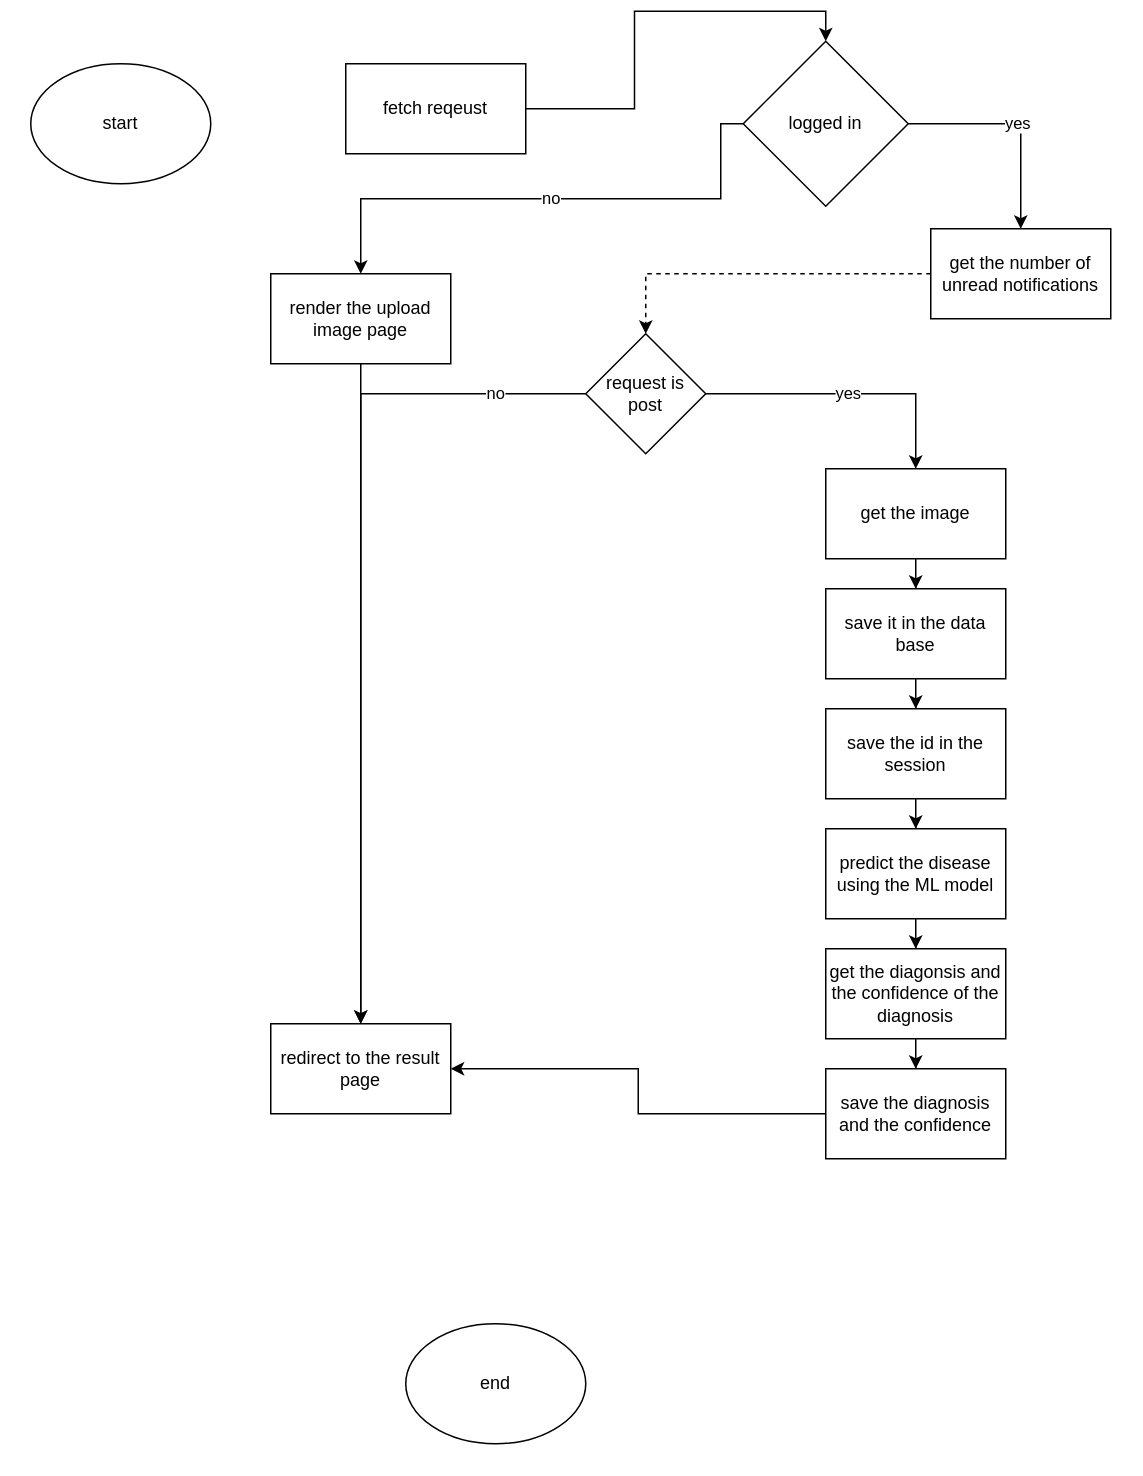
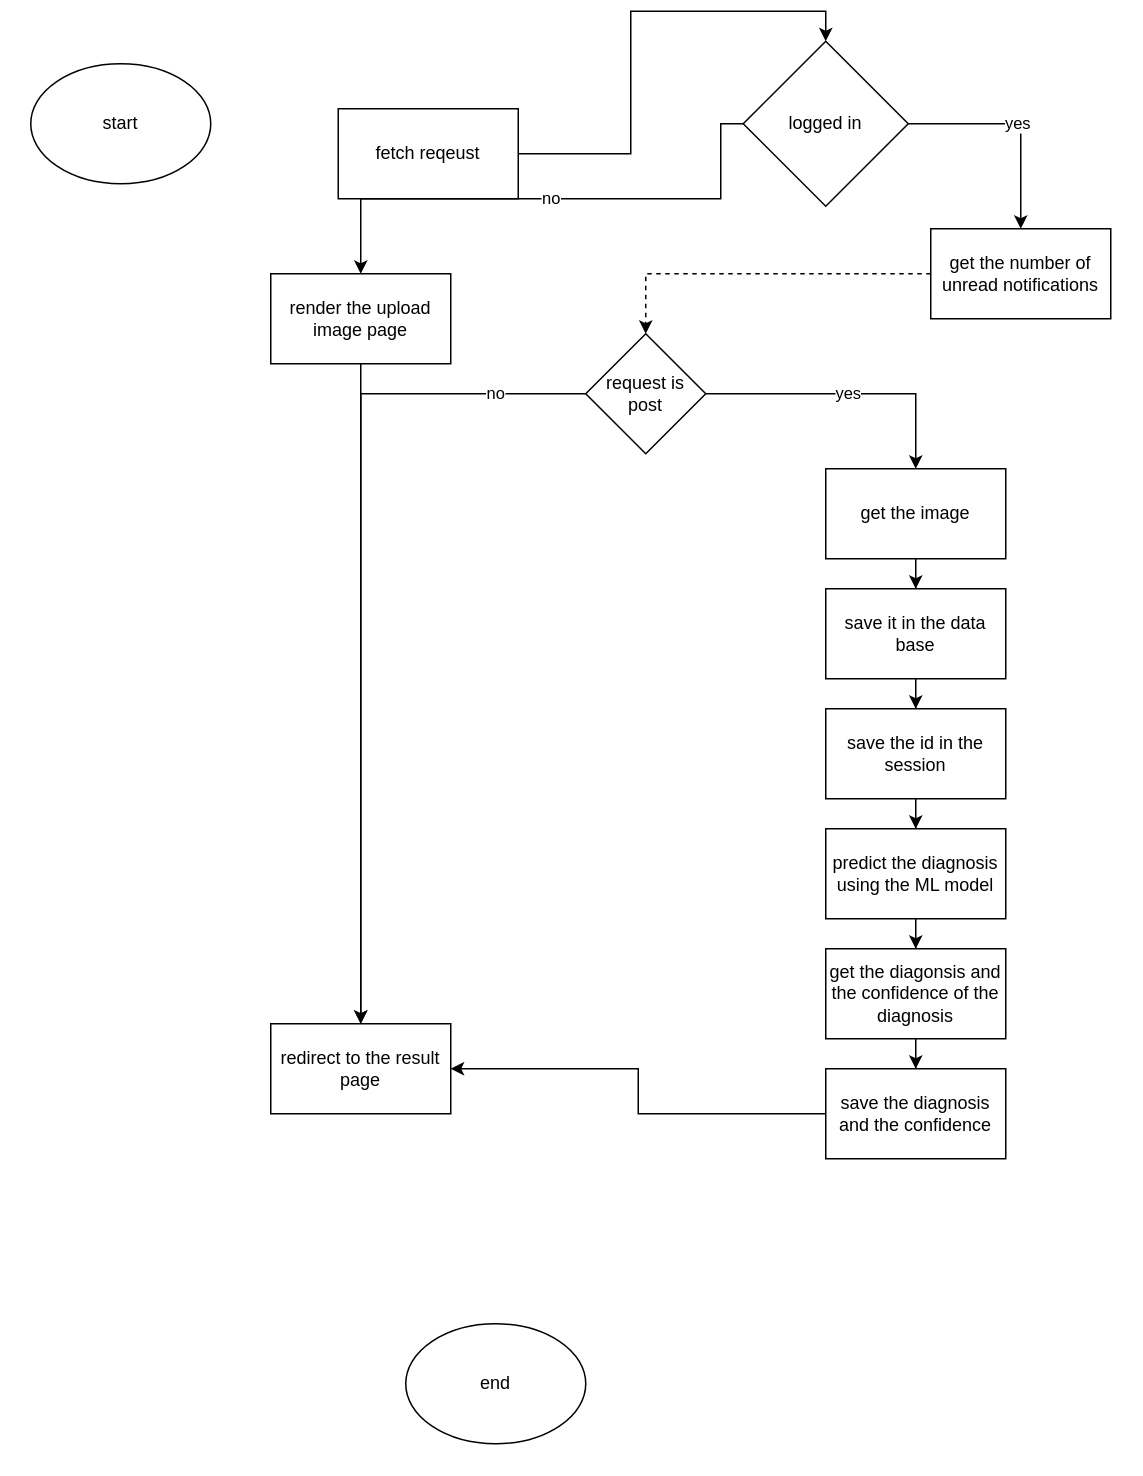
(436, 109) -> (428, 154)
(916, 874) -> (916, 874)
